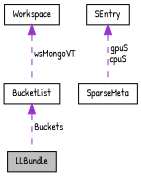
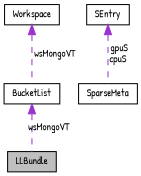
(48, 128) -> (48, 128)
